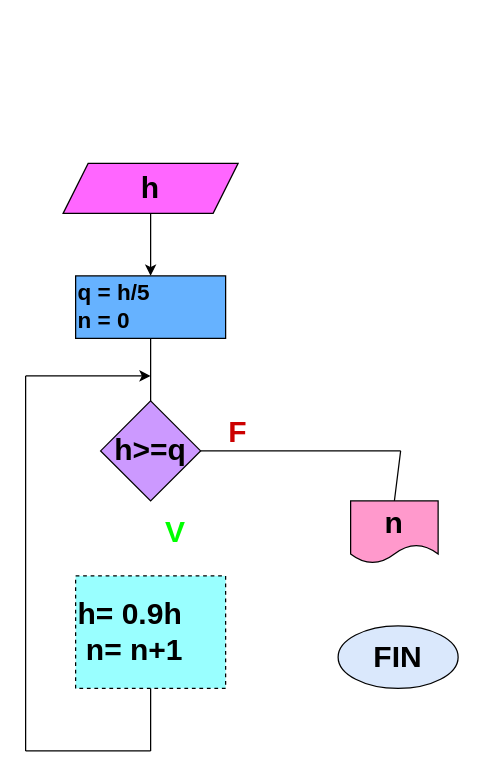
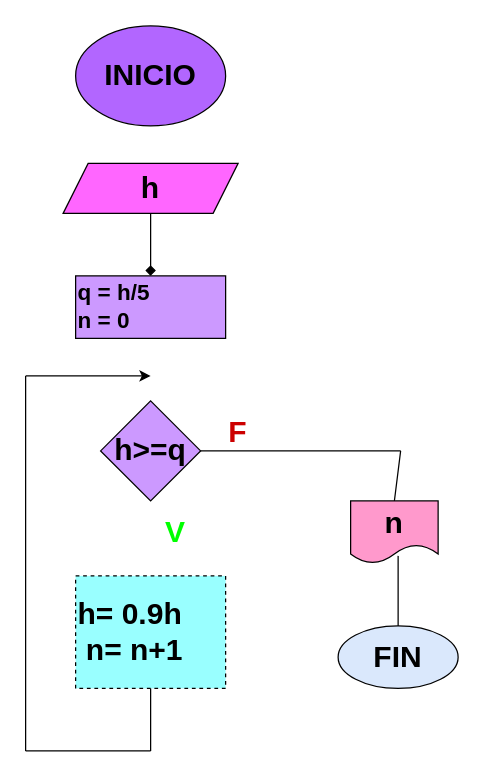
none -> (151, 76)
(151, 266) -> (151, 265)
(151, 307) -> (151, 307)
(151, 369) -> none
none -> (398, 591)
